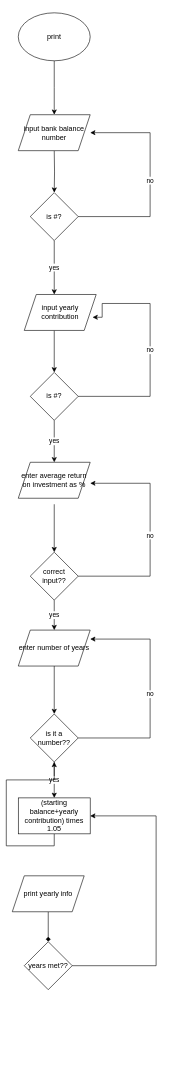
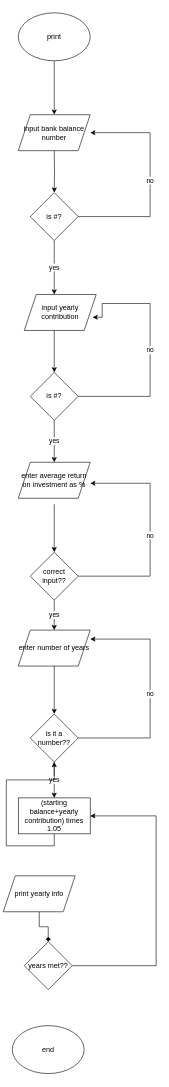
(48, 894) -> (39, 894)
none -> (48, 1050)
